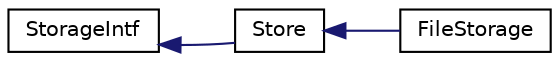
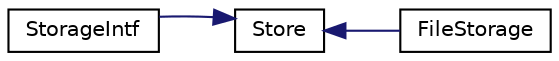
(208, 45) -> (186, 16)
